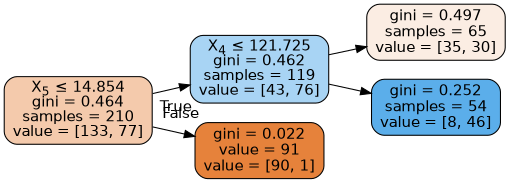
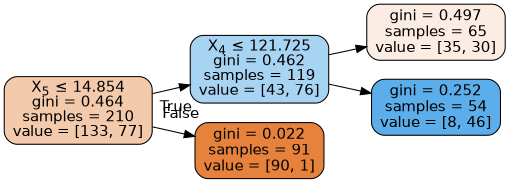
(259, 150) -> (259, 150)
